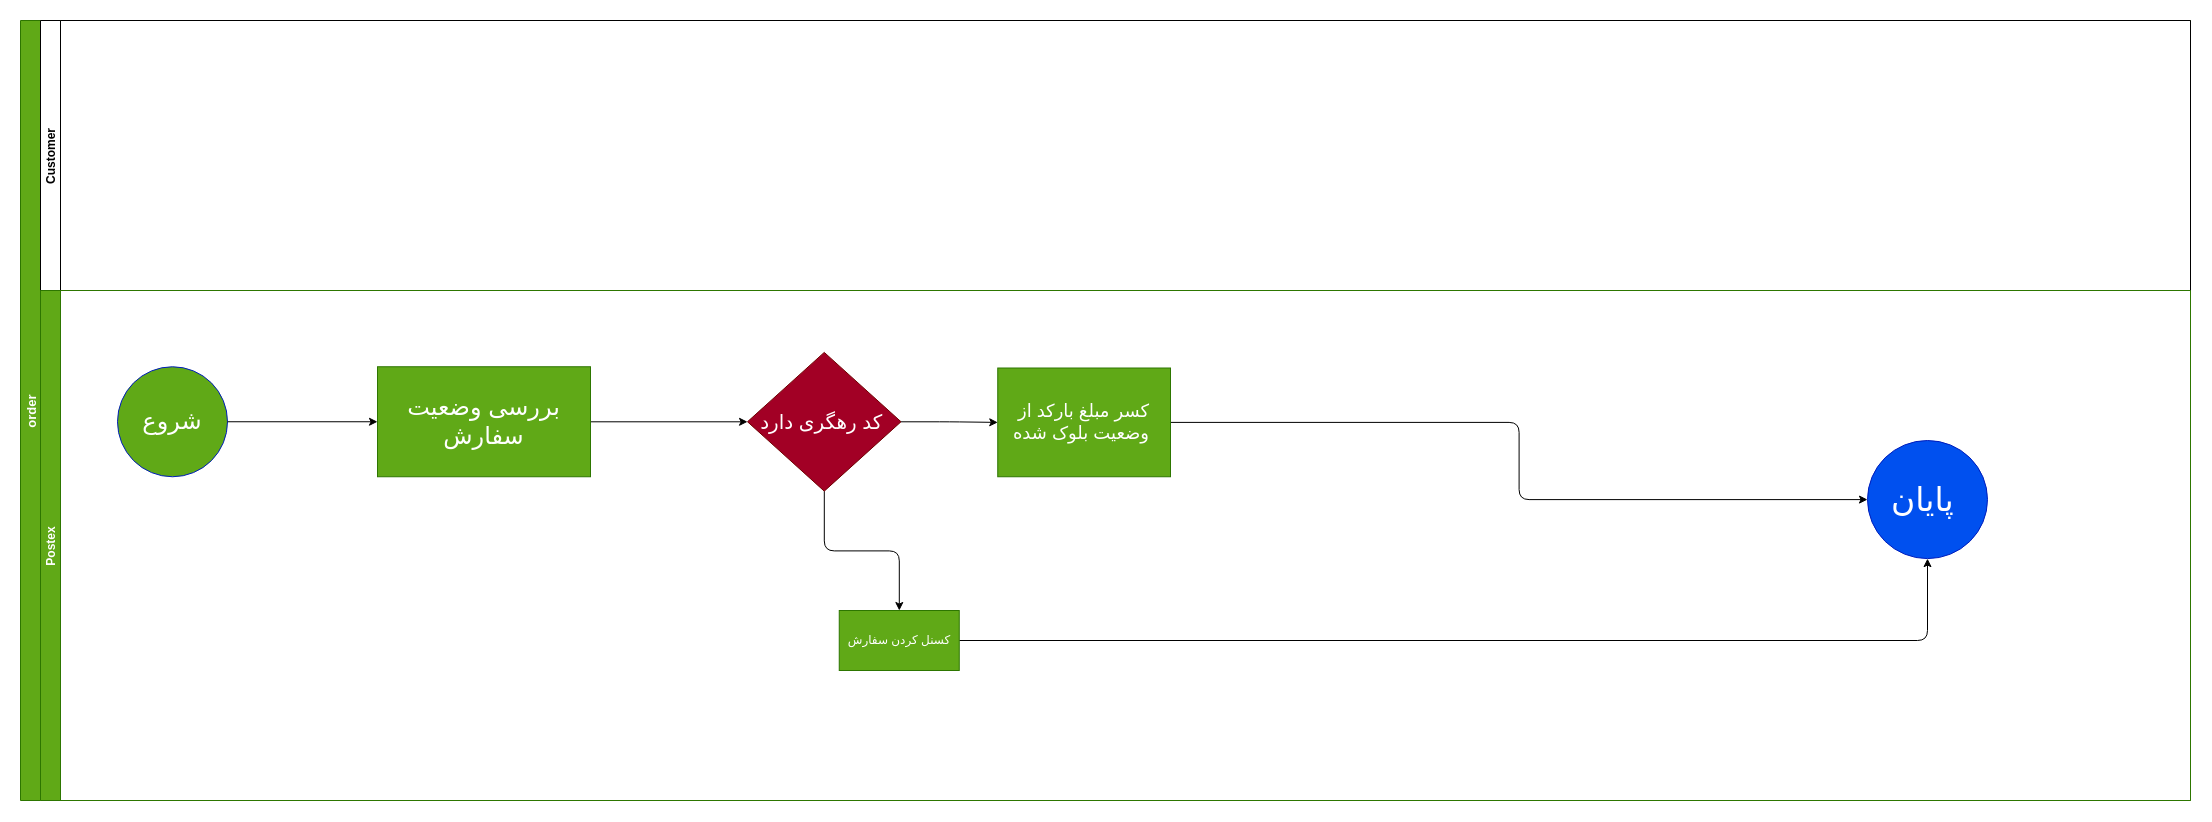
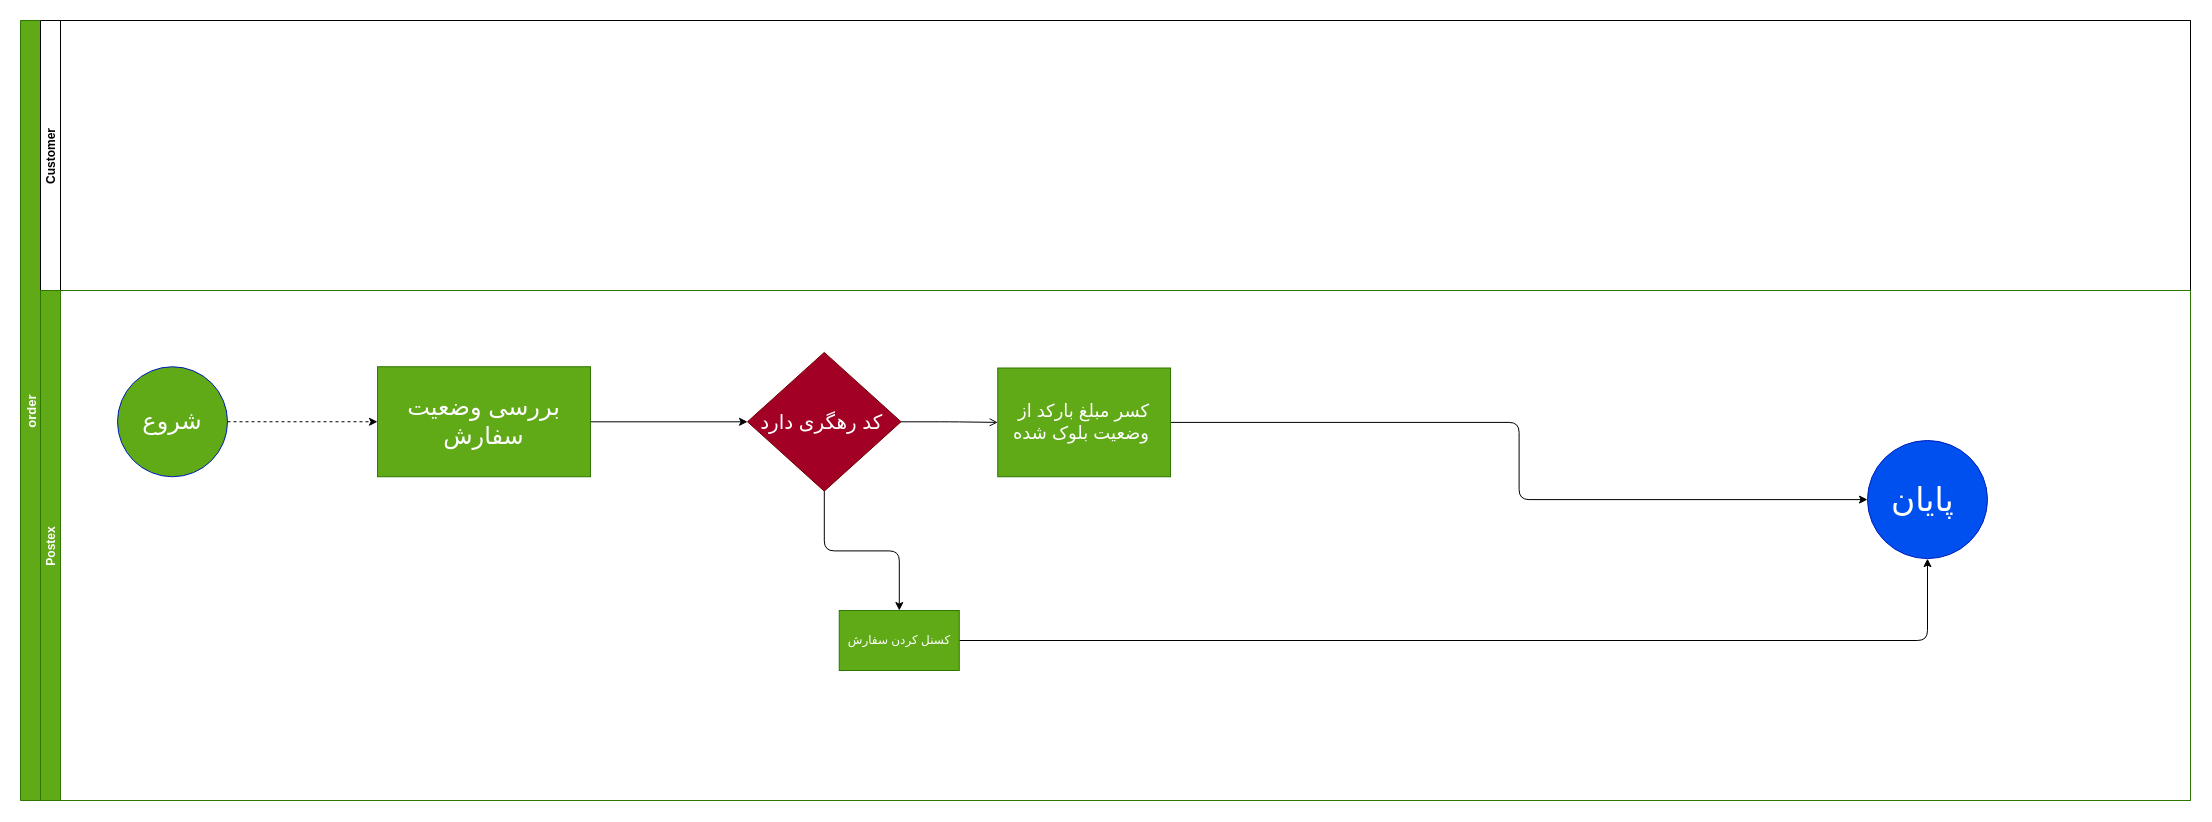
(299, 422) -> (299, 422)
(989, 422) -> (991, 422)
